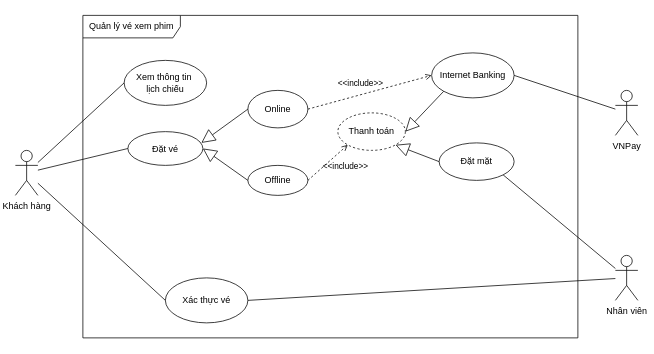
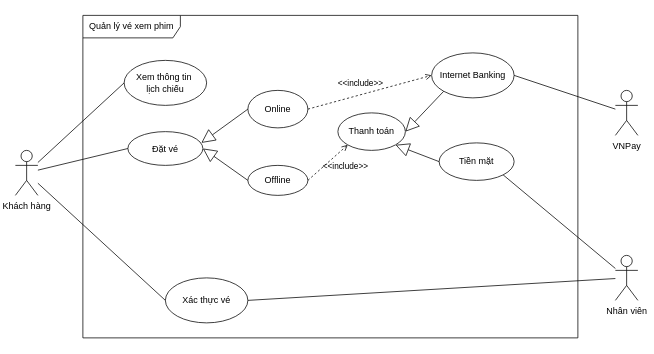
(372, 132) -> (372, 132)
(477, 162) -> (477, 162)
